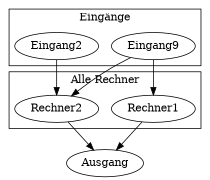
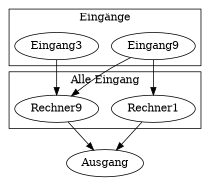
(57, 46) -> (57, 46)
(105, 80) -> (105, 80)
(57, 109) -> (57, 109)
